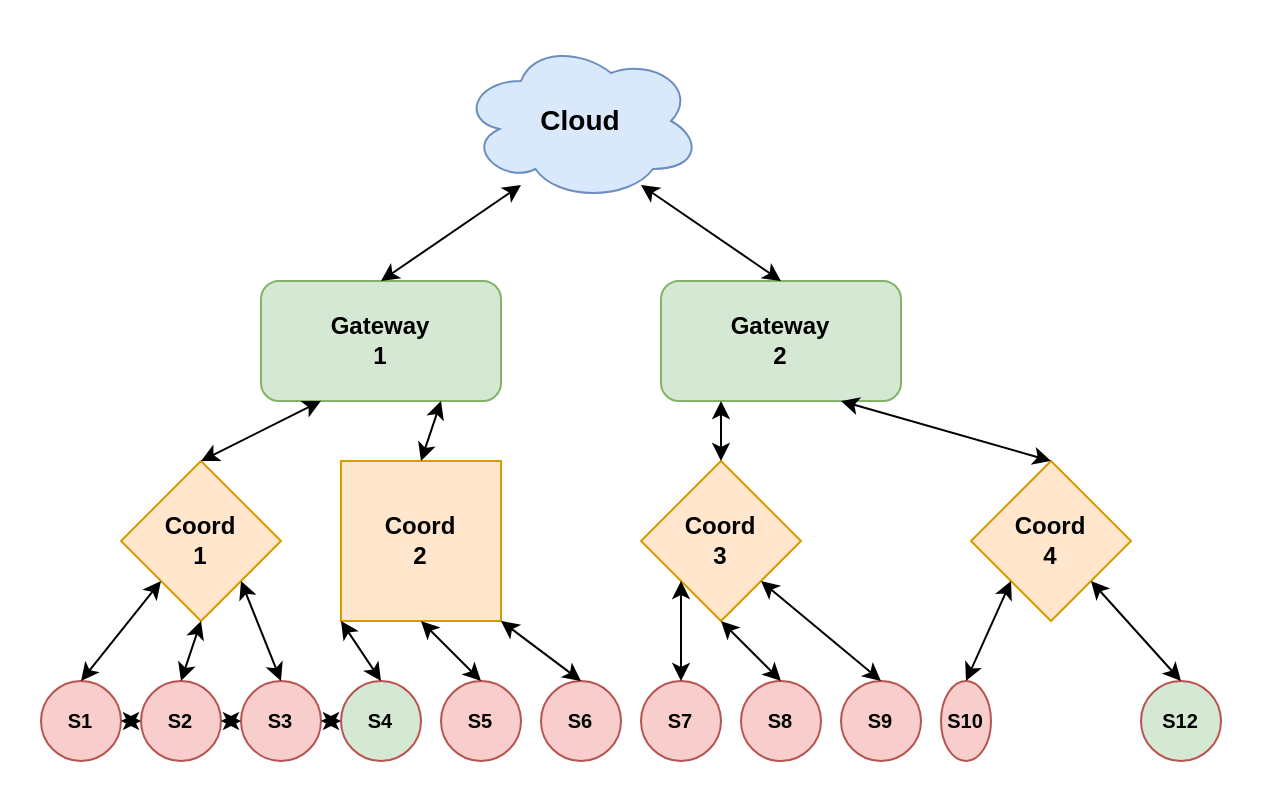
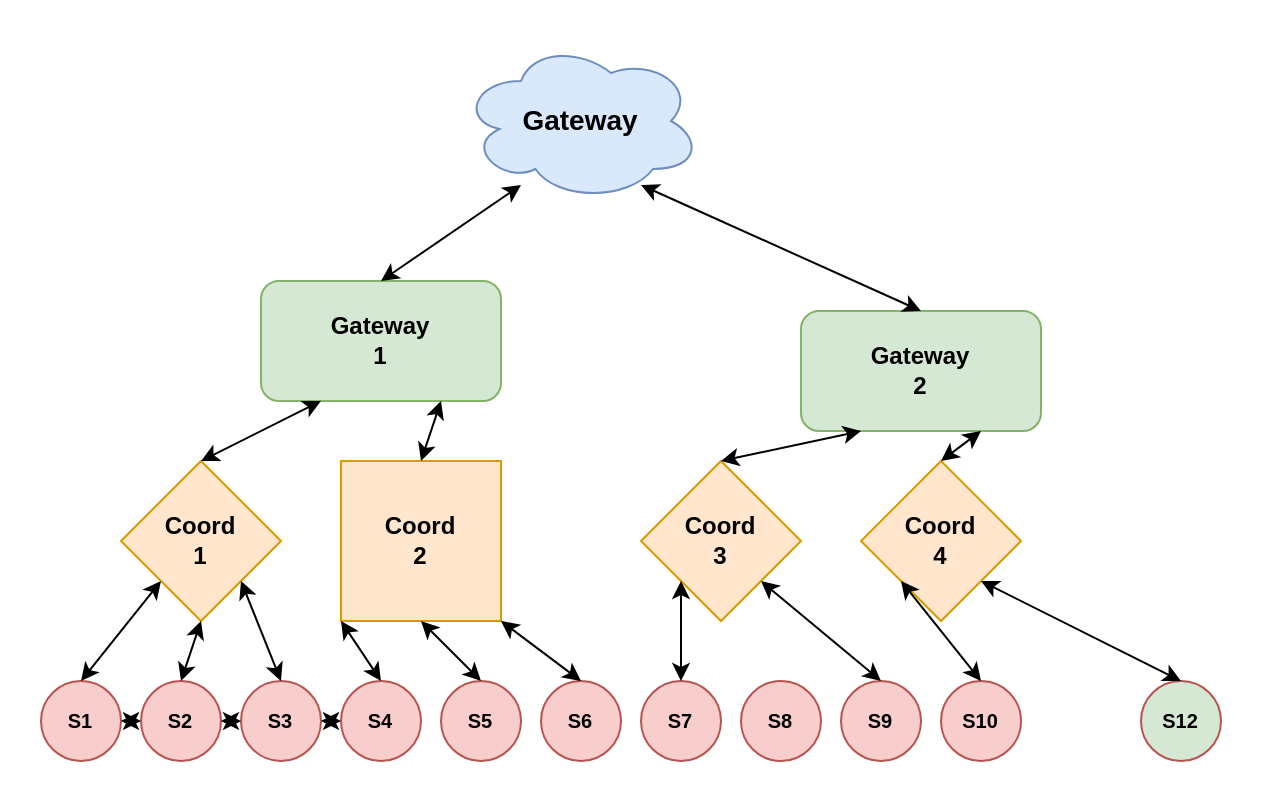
(581, 121) -> (581, 121)
(781, 341) -> (921, 371)
(1051, 541) -> (941, 541)
(751, 651) -> none
(381, 721) -> (381, 721)
(966, 721) -> (981, 721)
